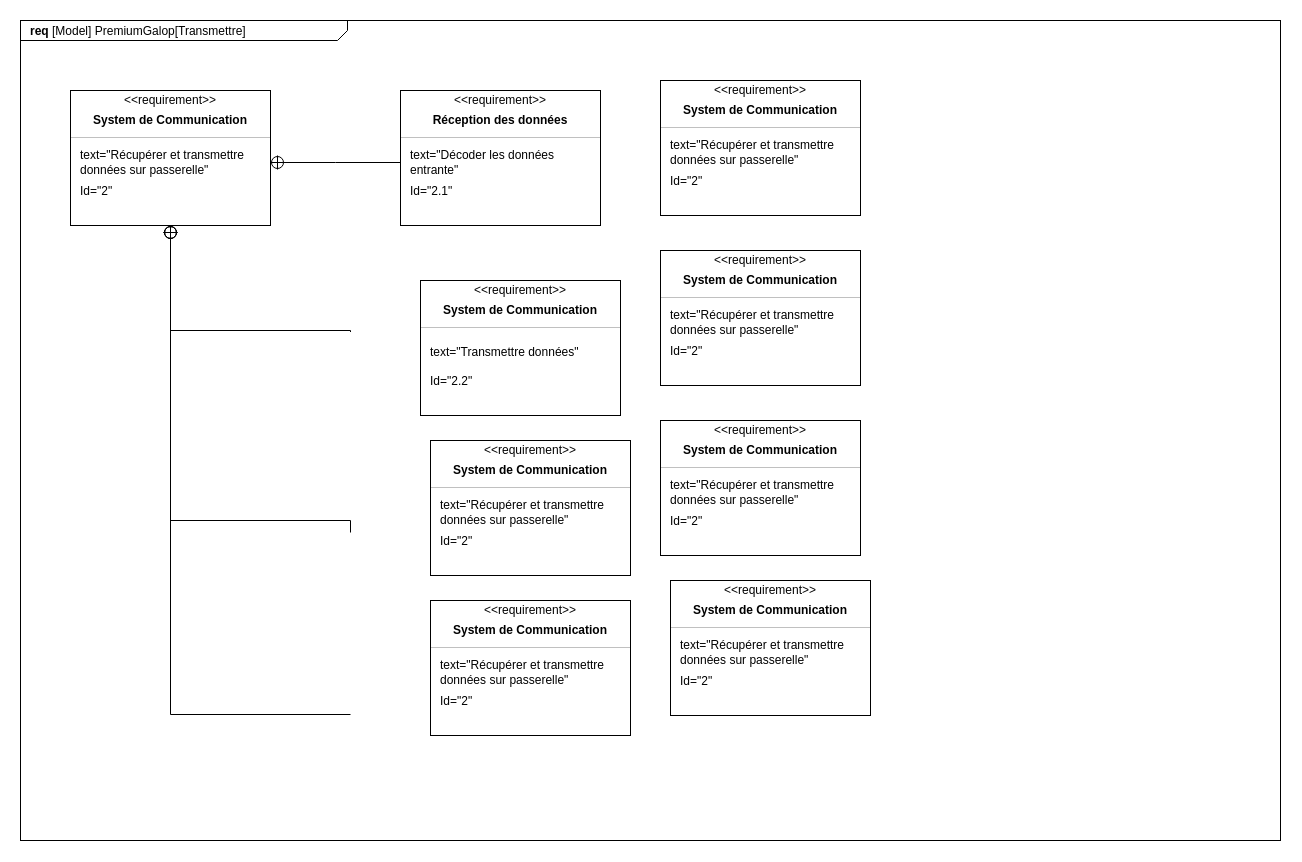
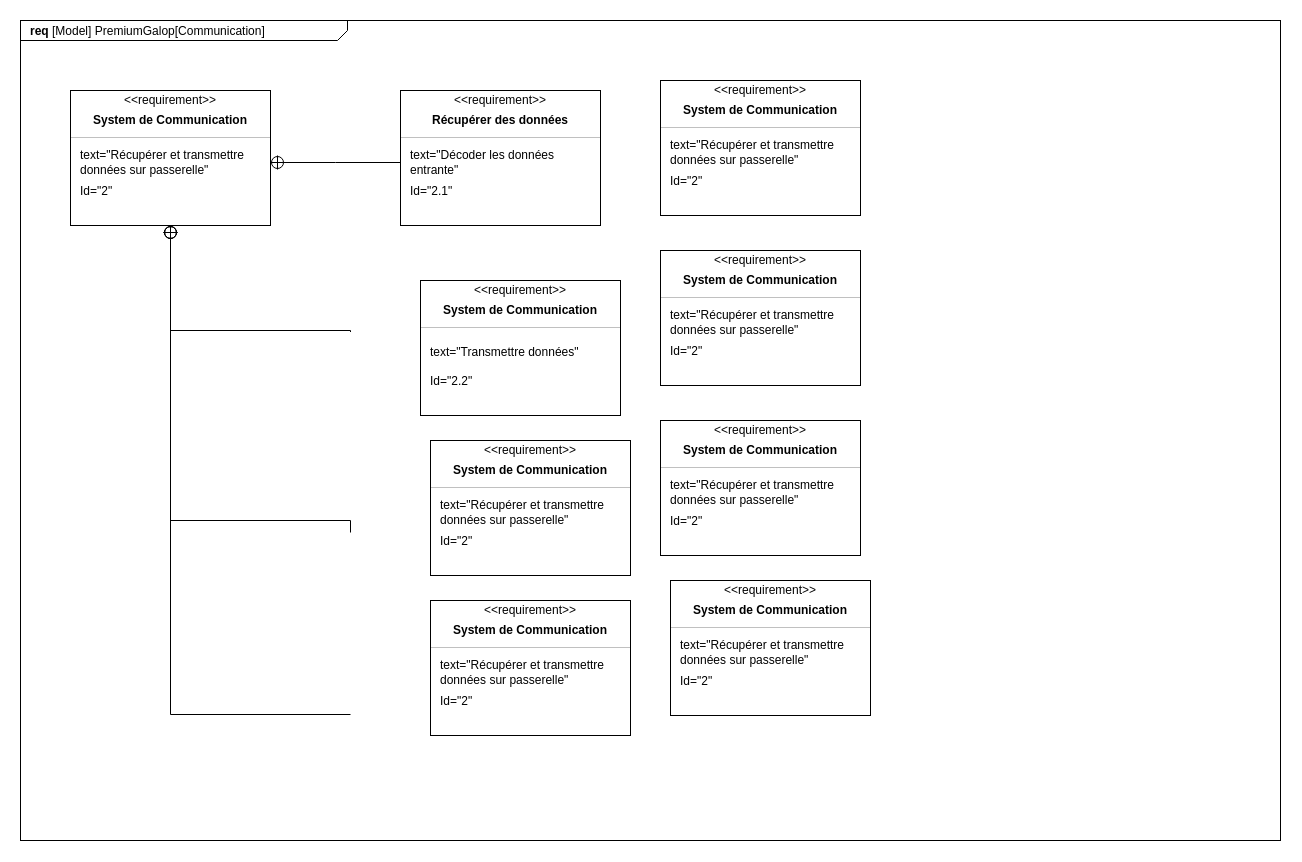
(651, 21) -> (651, 21)
(501, 121) -> (501, 121)
